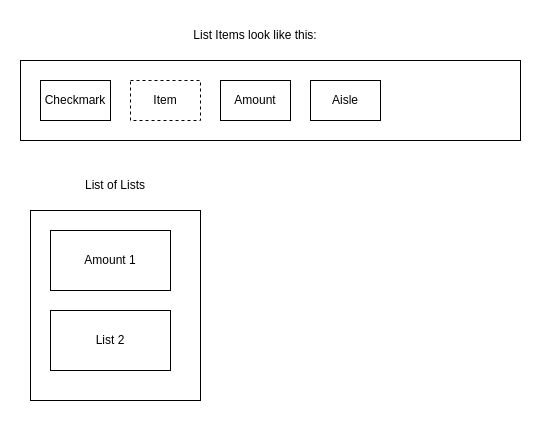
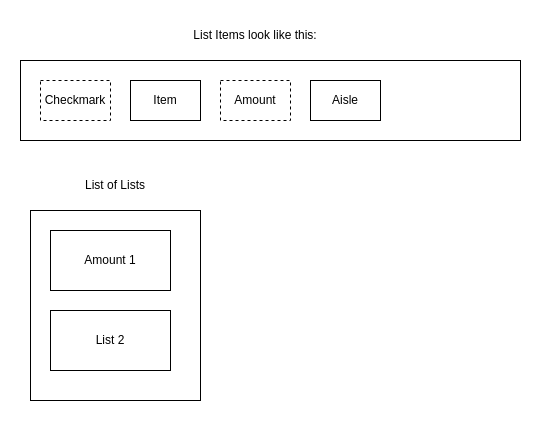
(76, 101) -> (76, 101)
(166, 101) -> (166, 101)
(256, 101) -> (256, 101)
